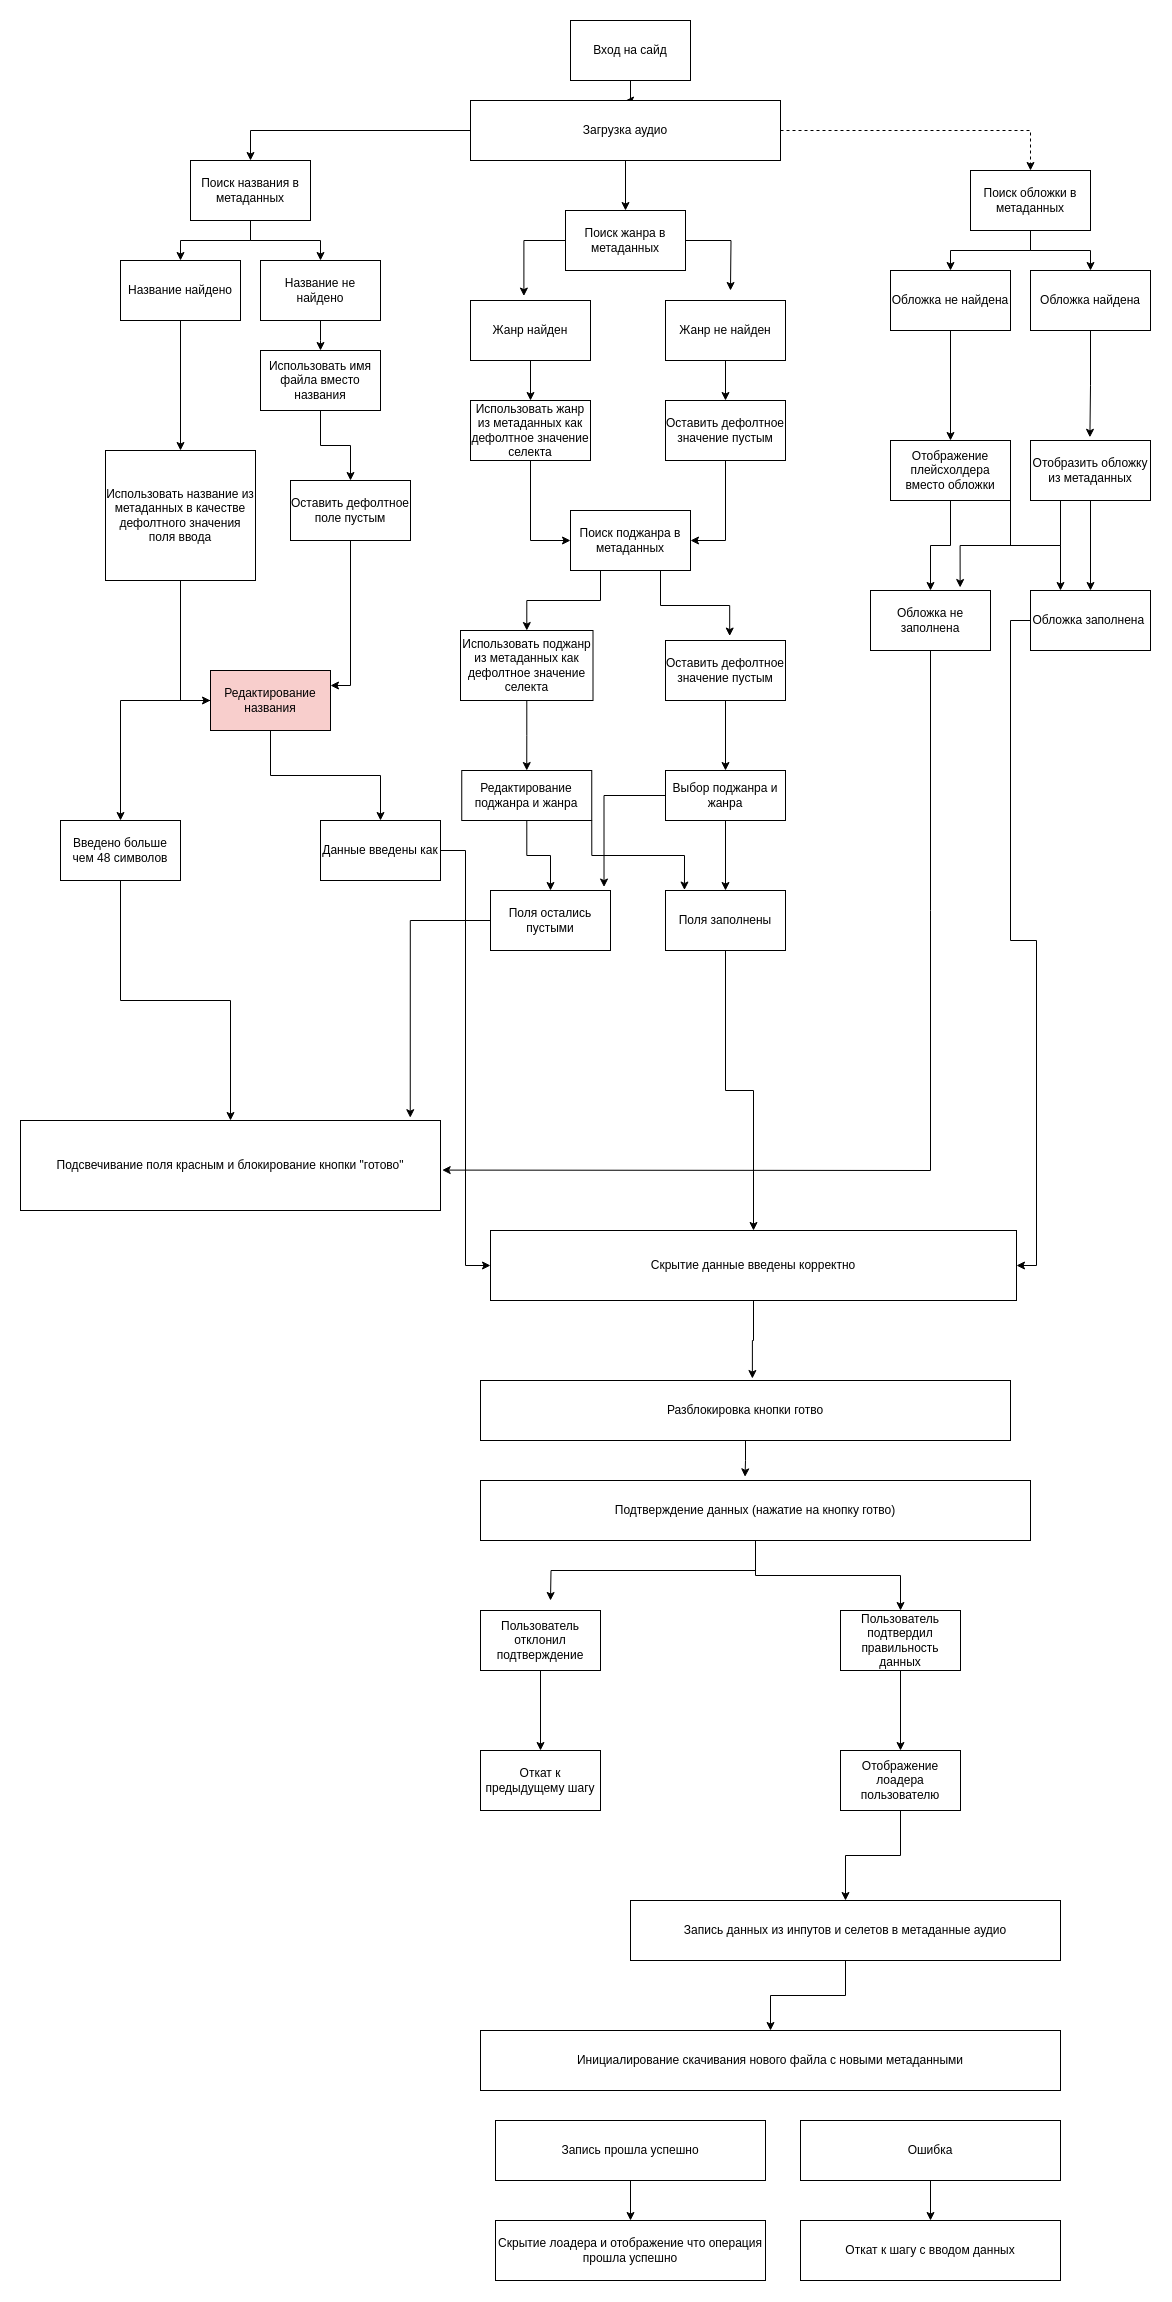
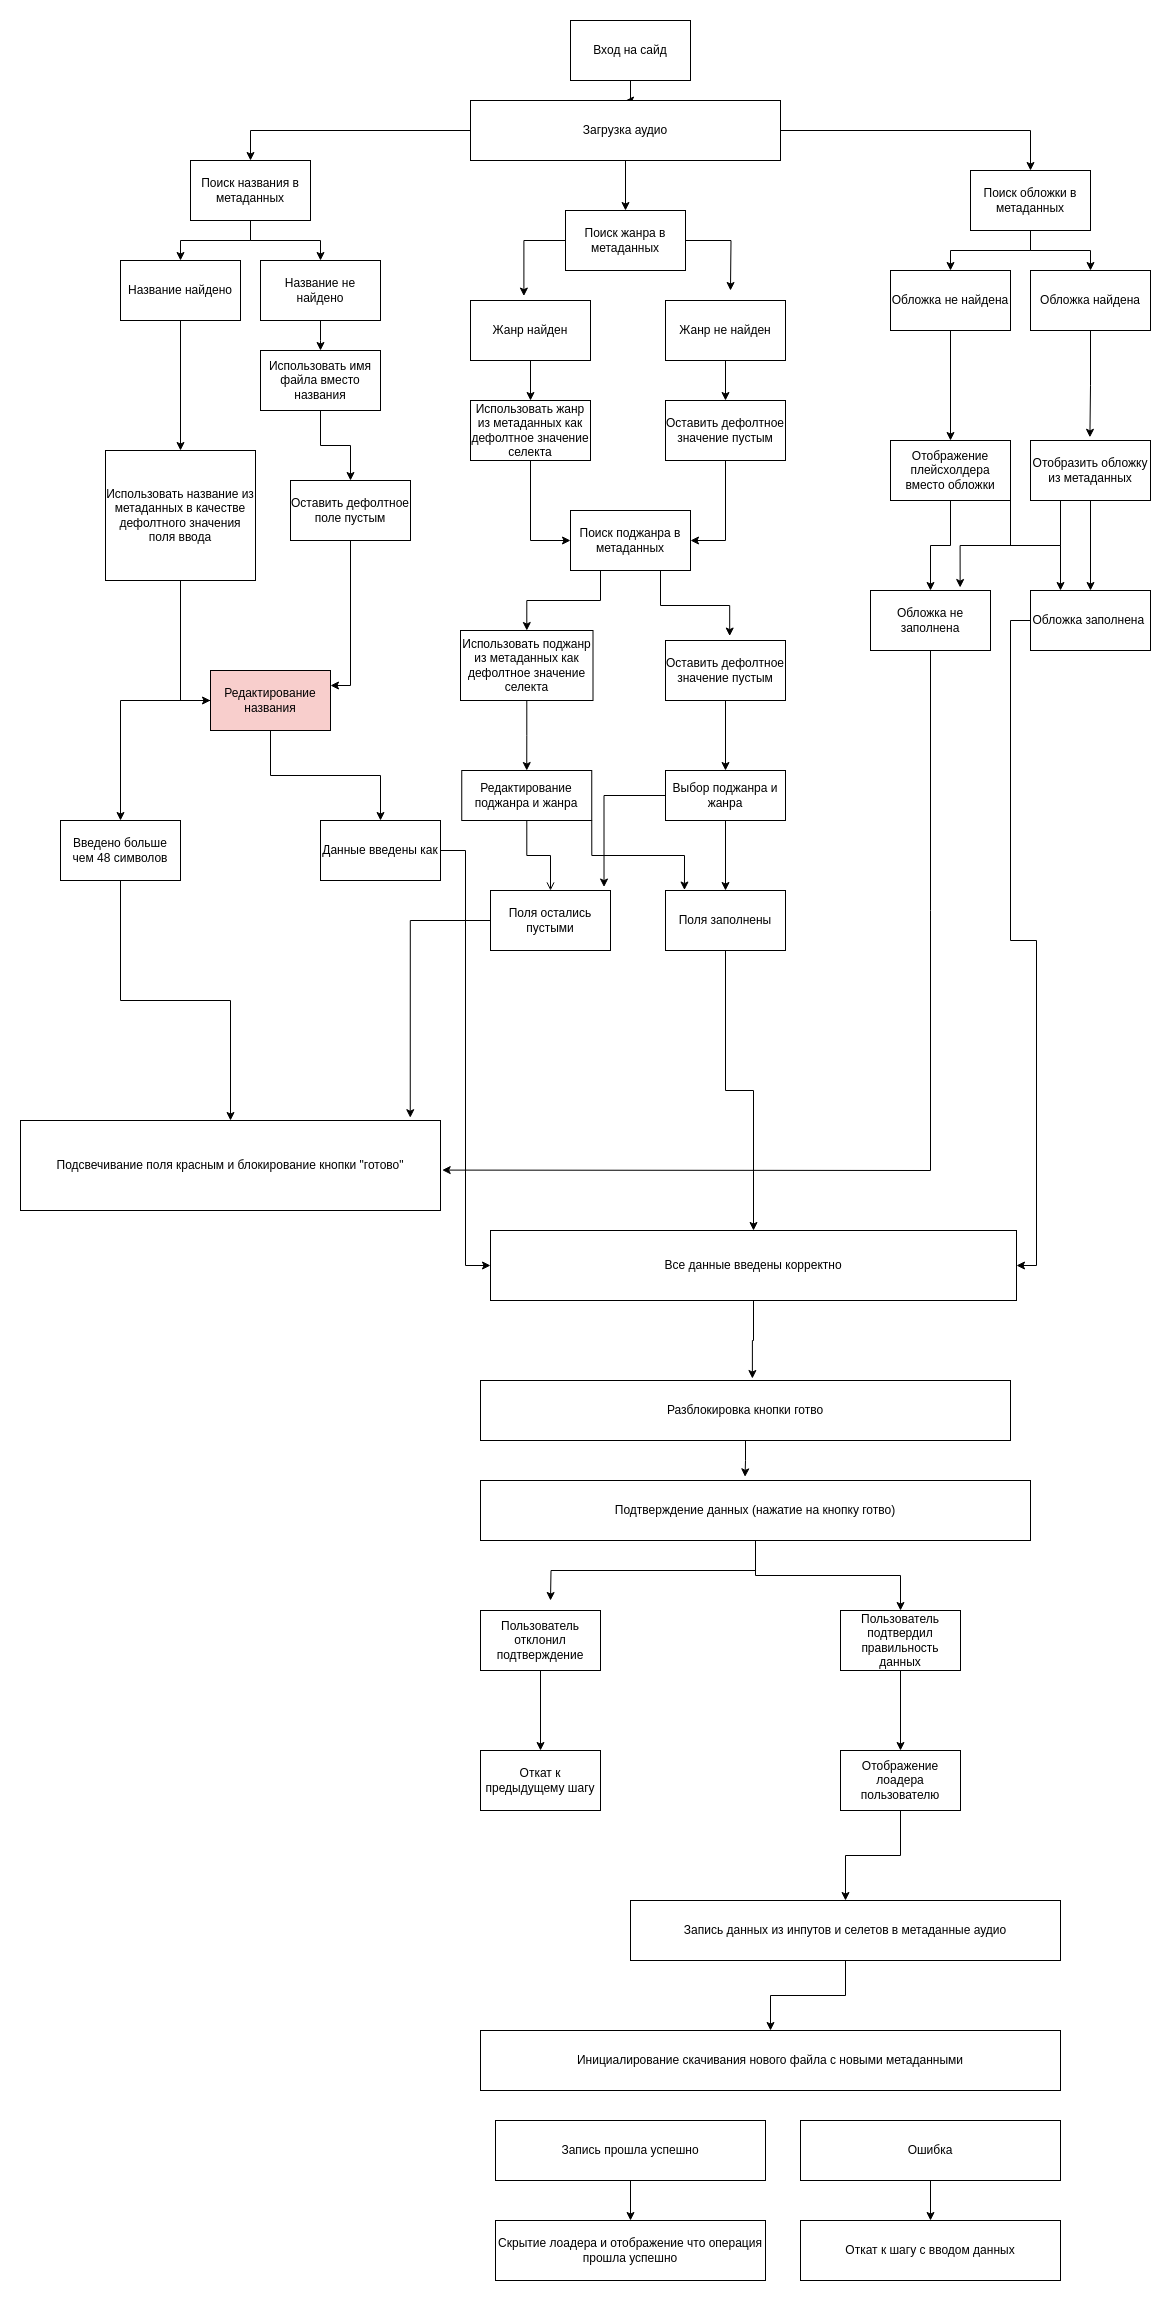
(923, 131) -> (923, 131)
(551, 882) -> (551, 884)
(754, 1266) -> (754, 1266)
